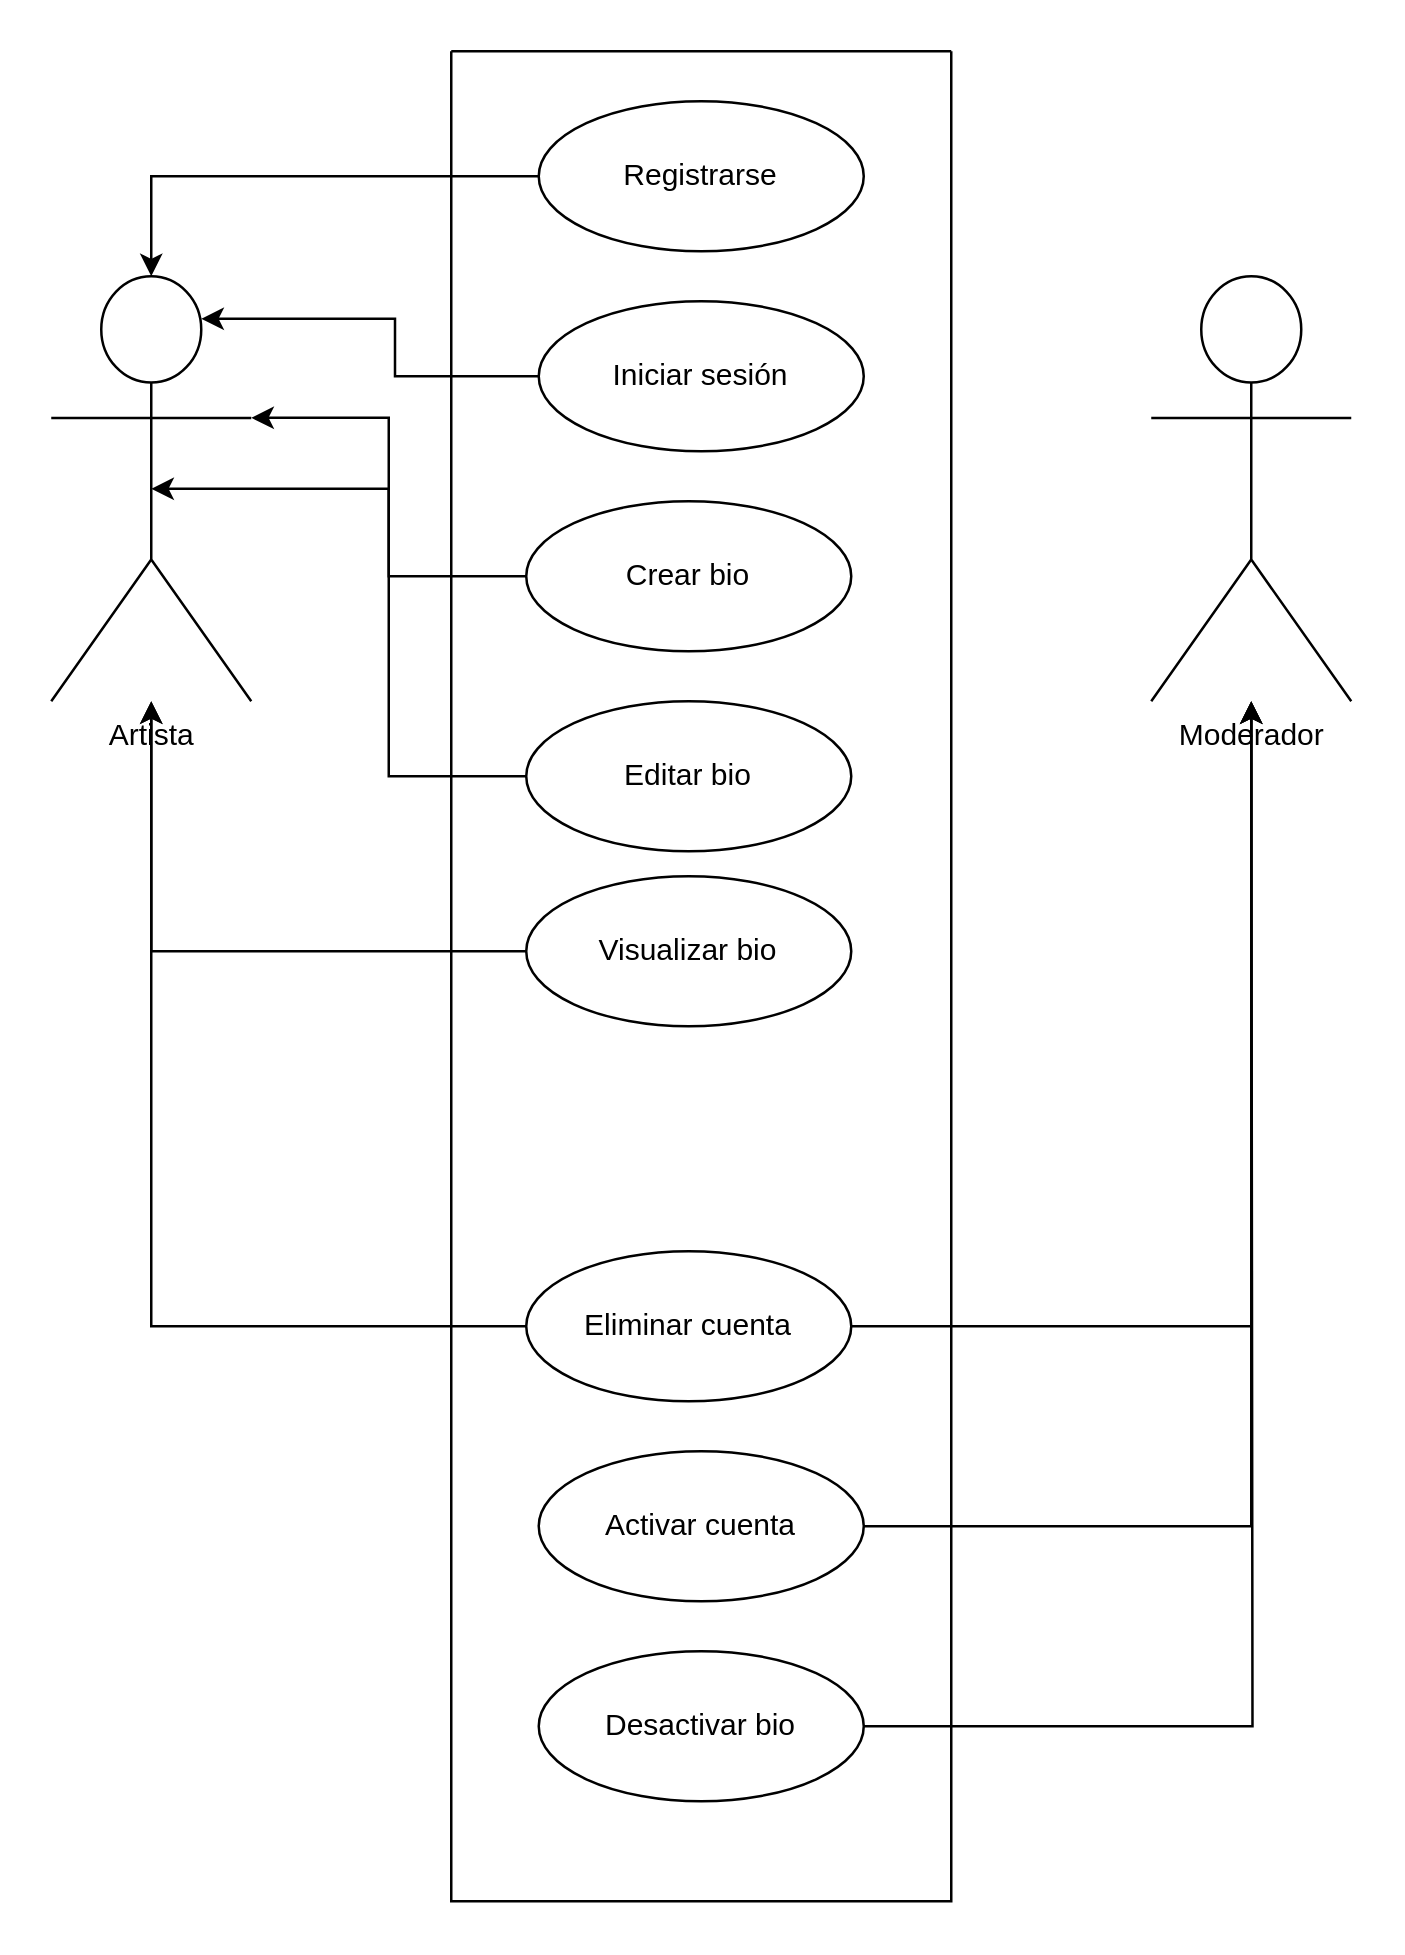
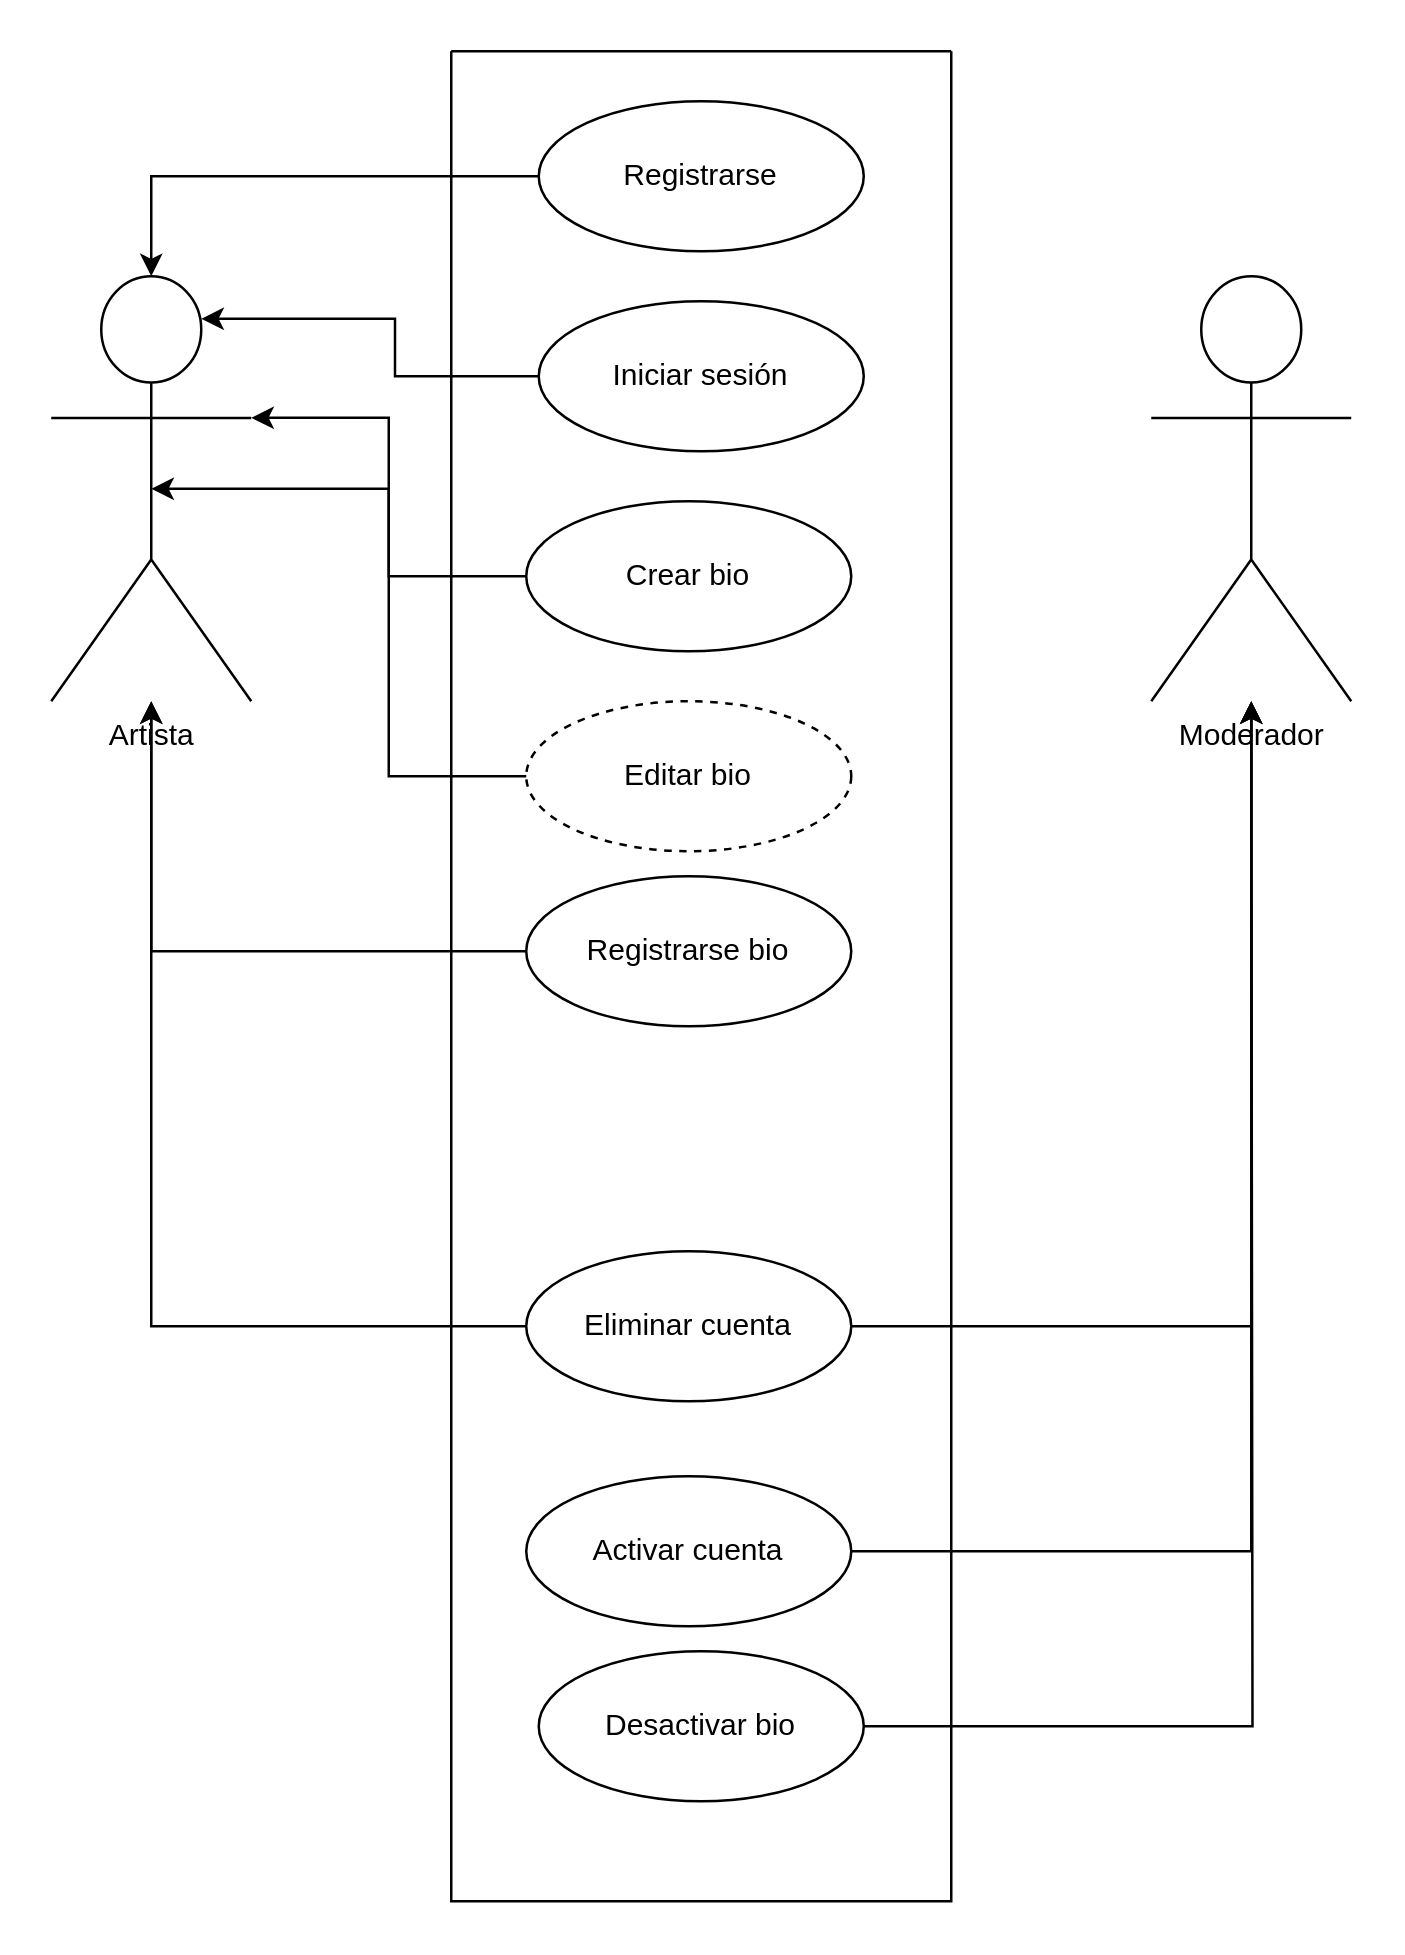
(689, 776) -> (689, 776)
(689, 951) -> (689, 951)
(701, 1526) -> (689, 1551)
